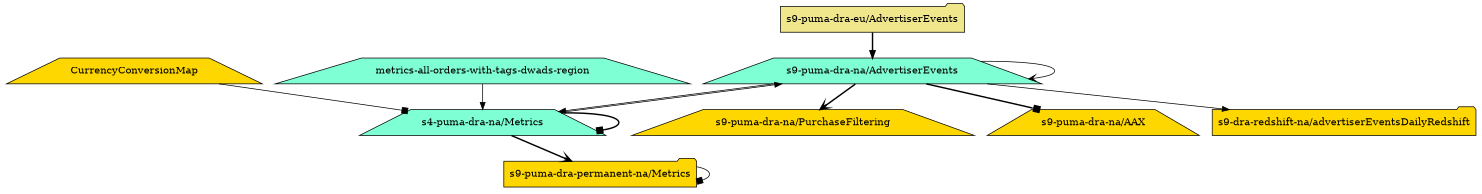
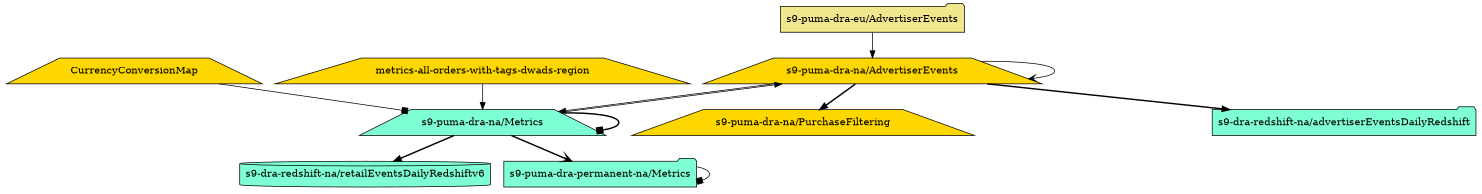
(873, 42) -> (873, 42)
(483, 71) -> (483, 71)
(873, 71) -> (873, 71)
(841, 95) -> (841, 95)
(1105, 96) -> (1105, 96)
(483, 123) -> (483, 123)
(1093, 123) -> none
(1344, 123) -> (1344, 123)
none -> (365, 174)
(600, 174) -> (600, 174)
